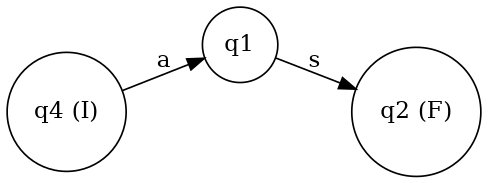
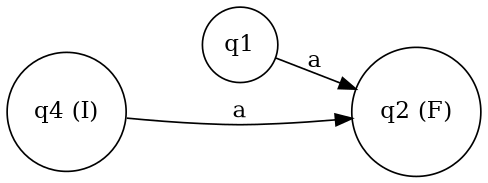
(315, 61) -> (315, 61)
(156, 77) -> (231, 125)
